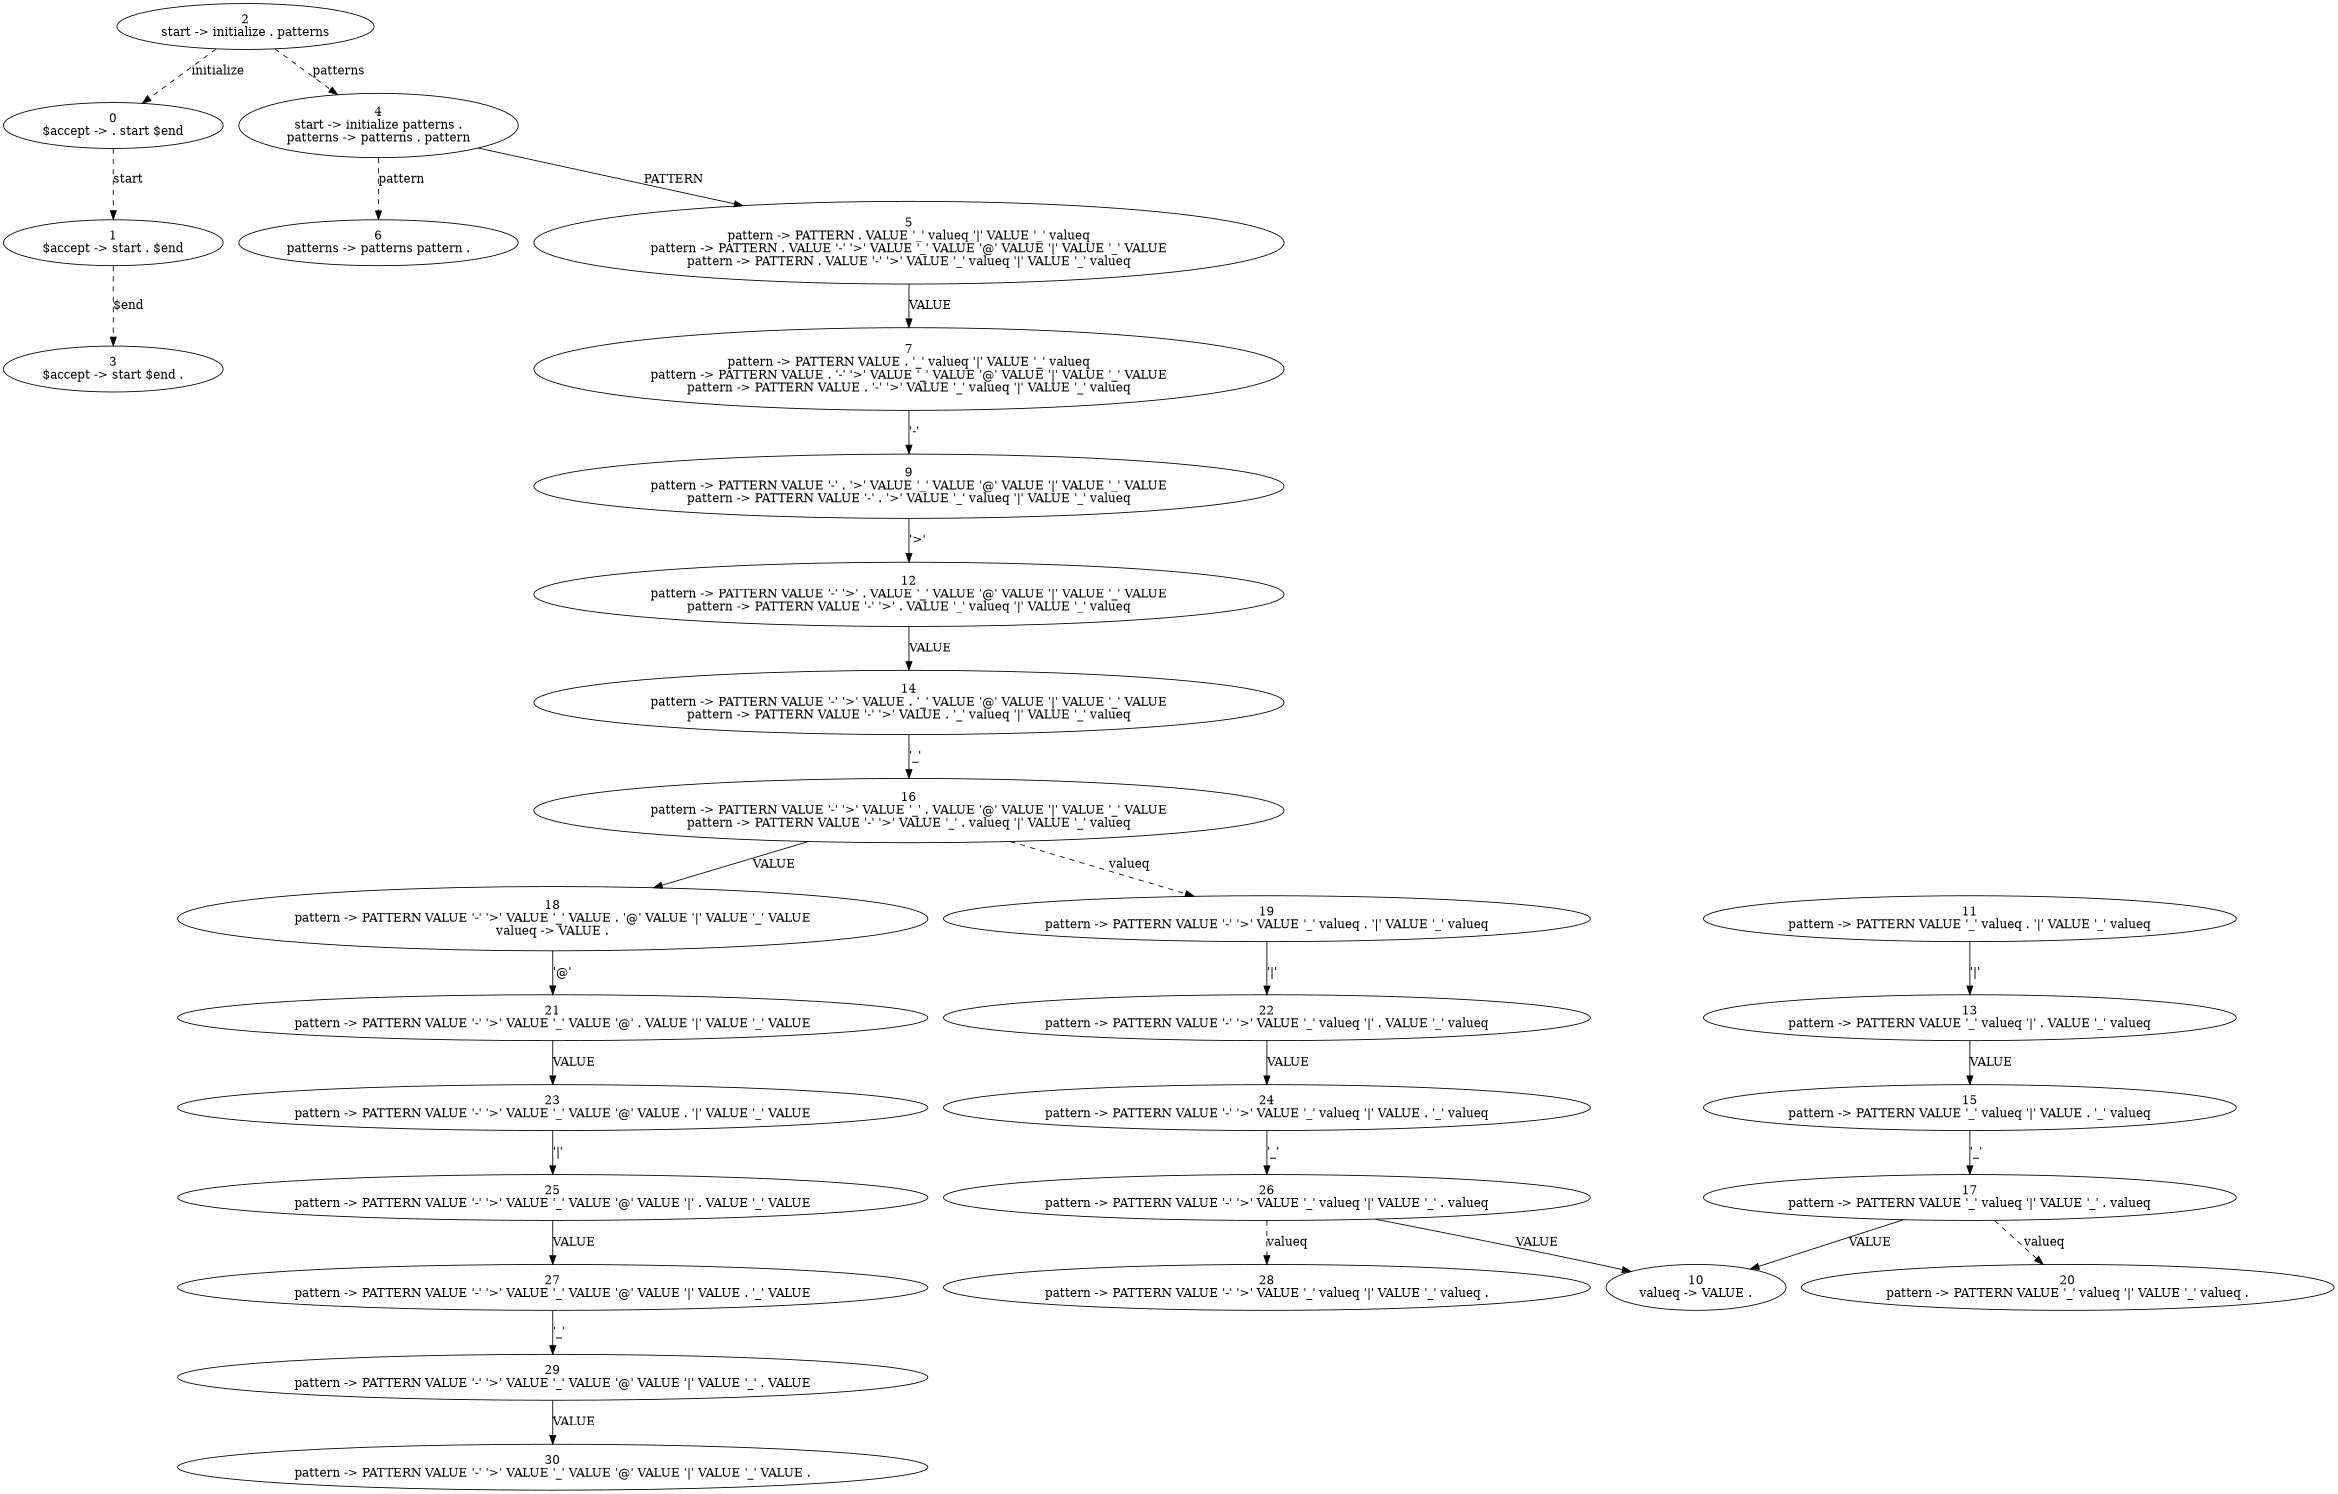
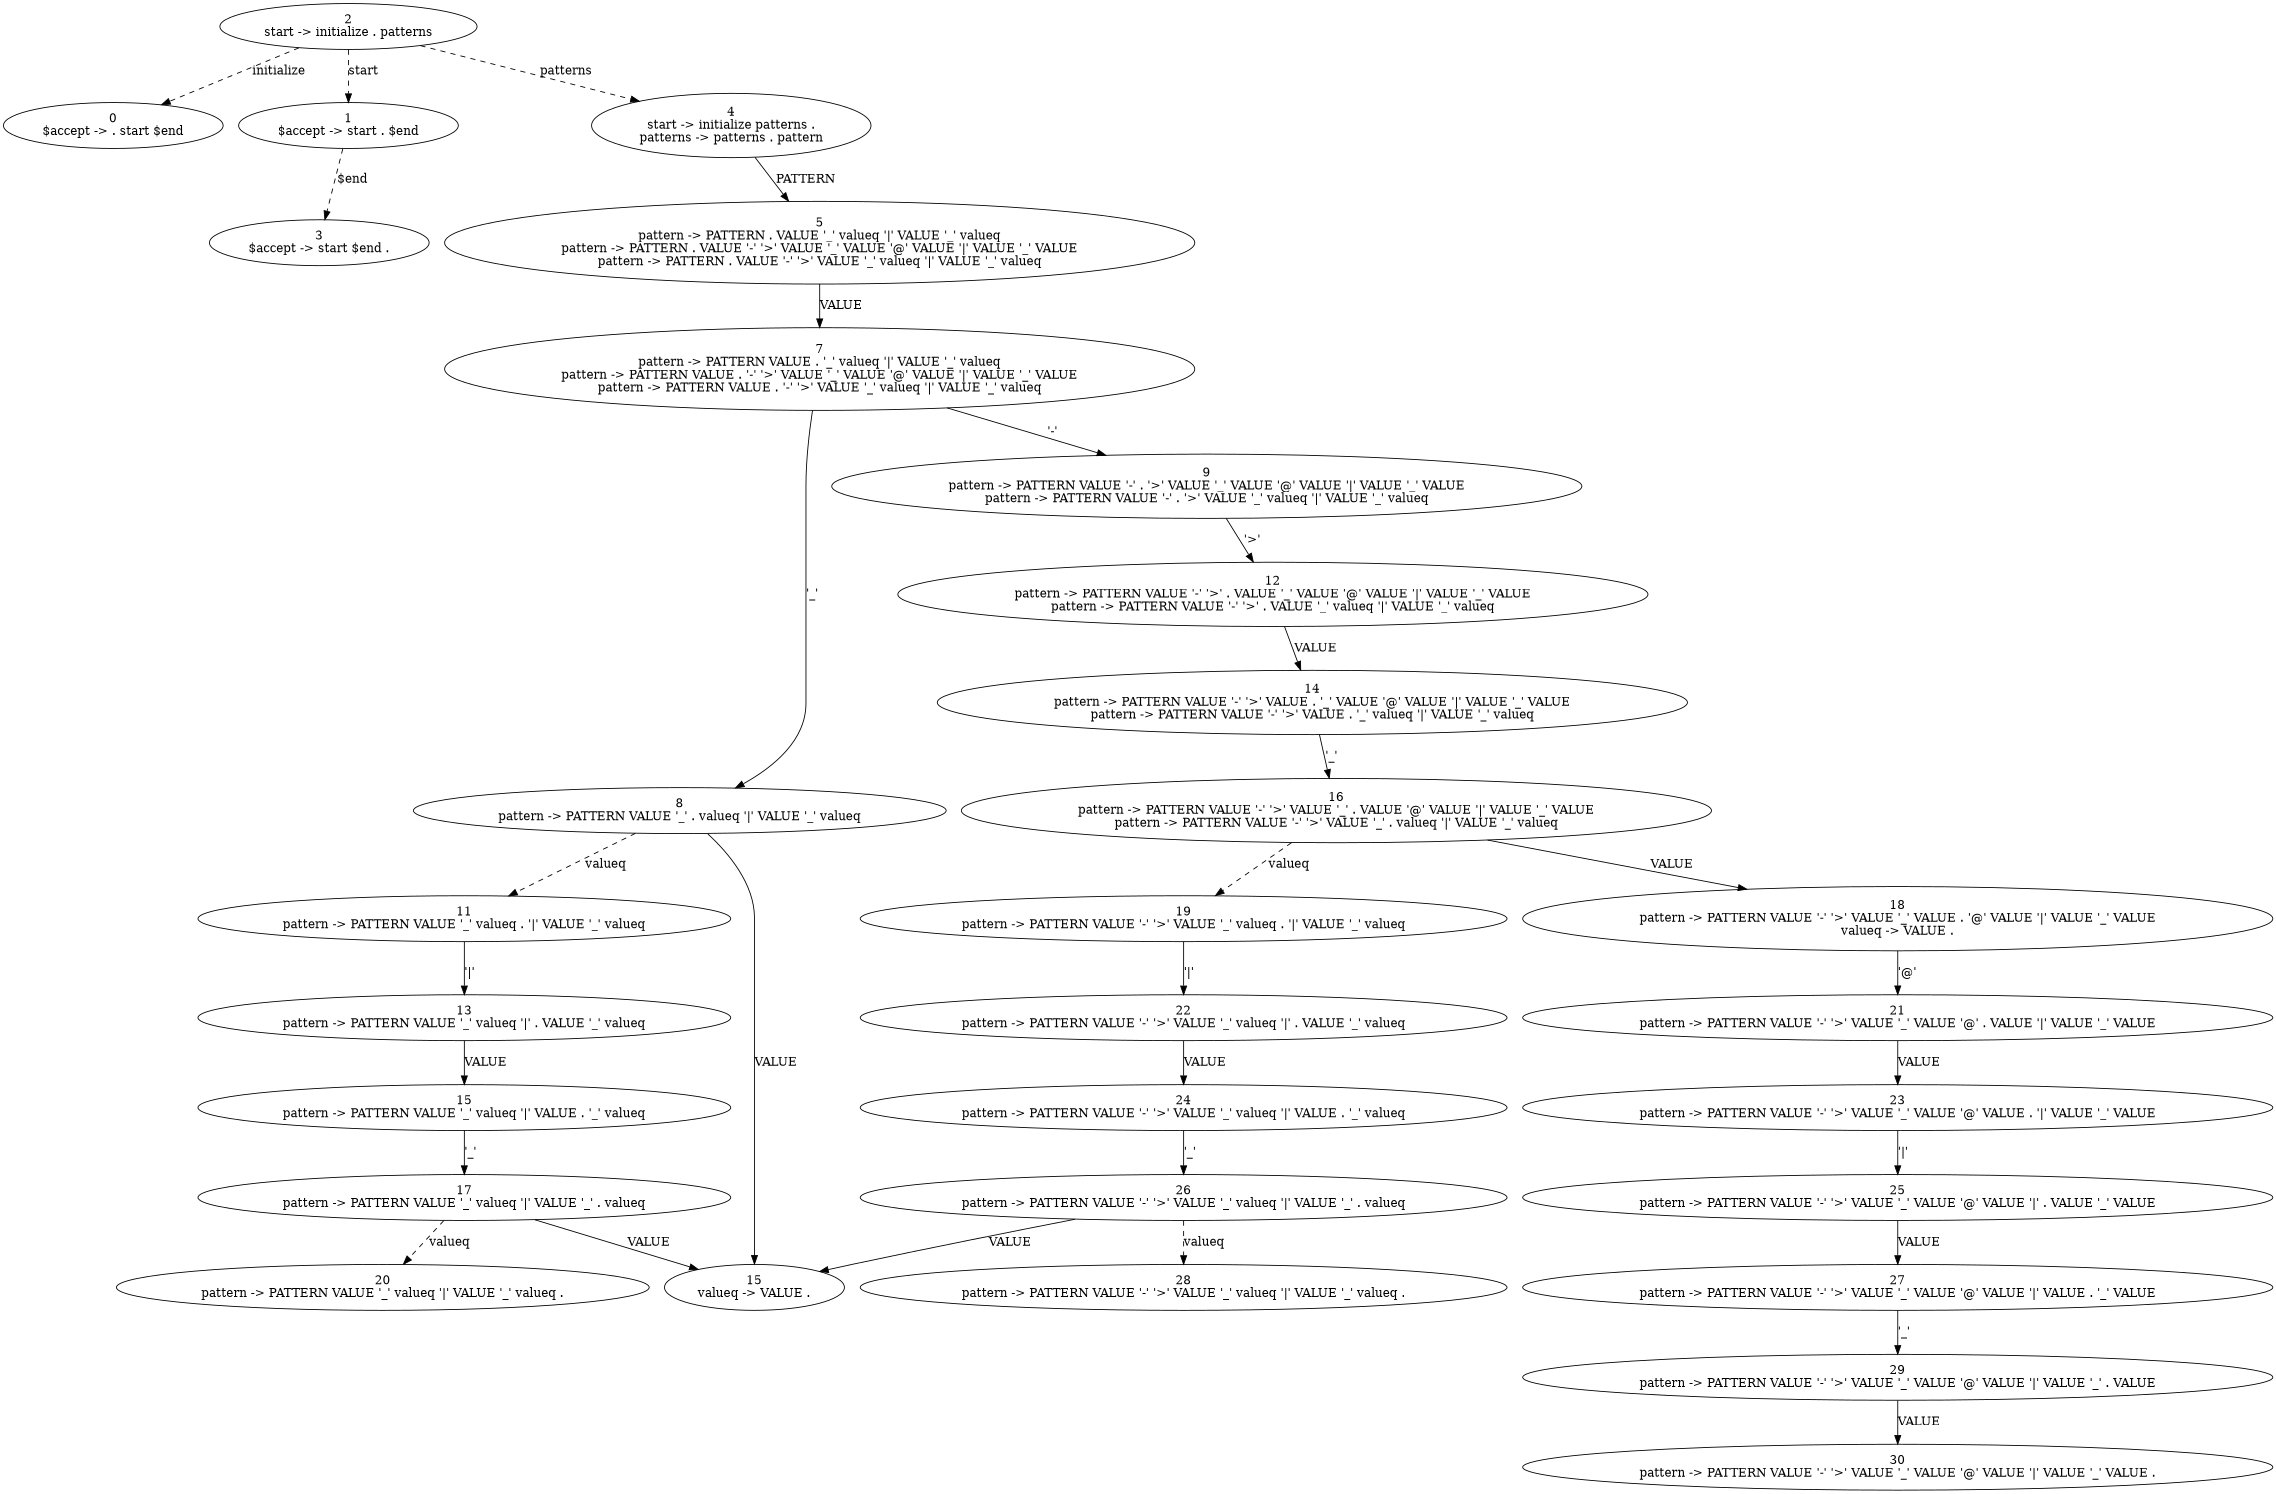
(113, 180) -> (348, 71)
(379, 243) -> none
none -> (680, 811)
(1696, 1287) -> (754, 1287)
